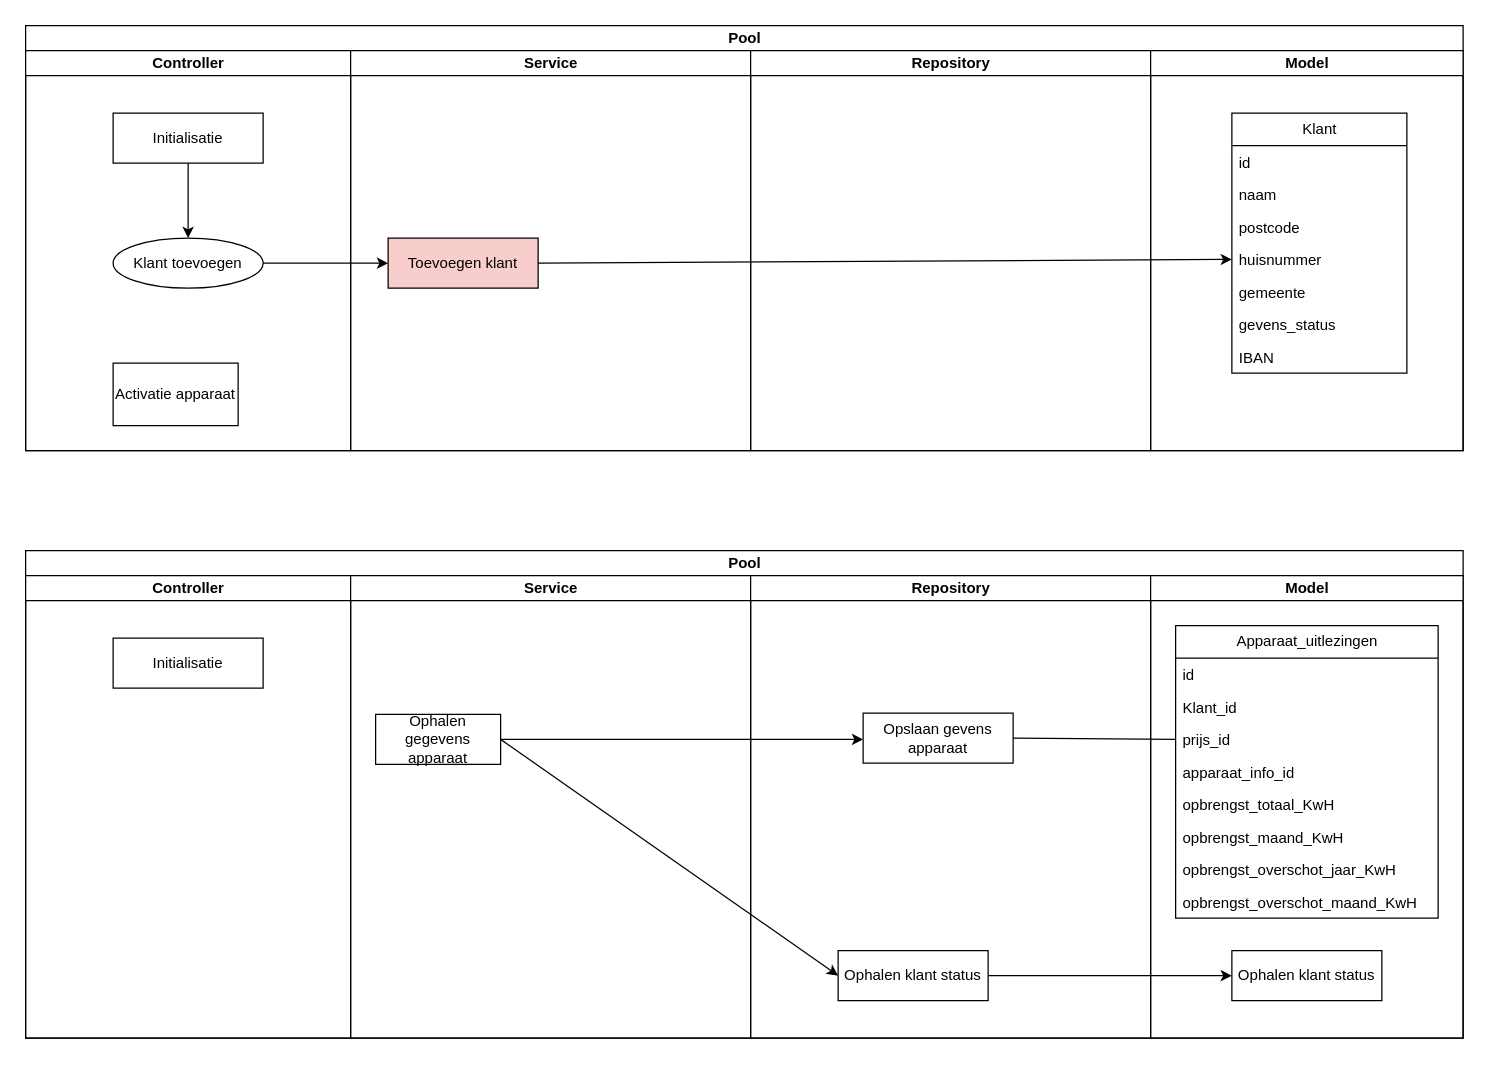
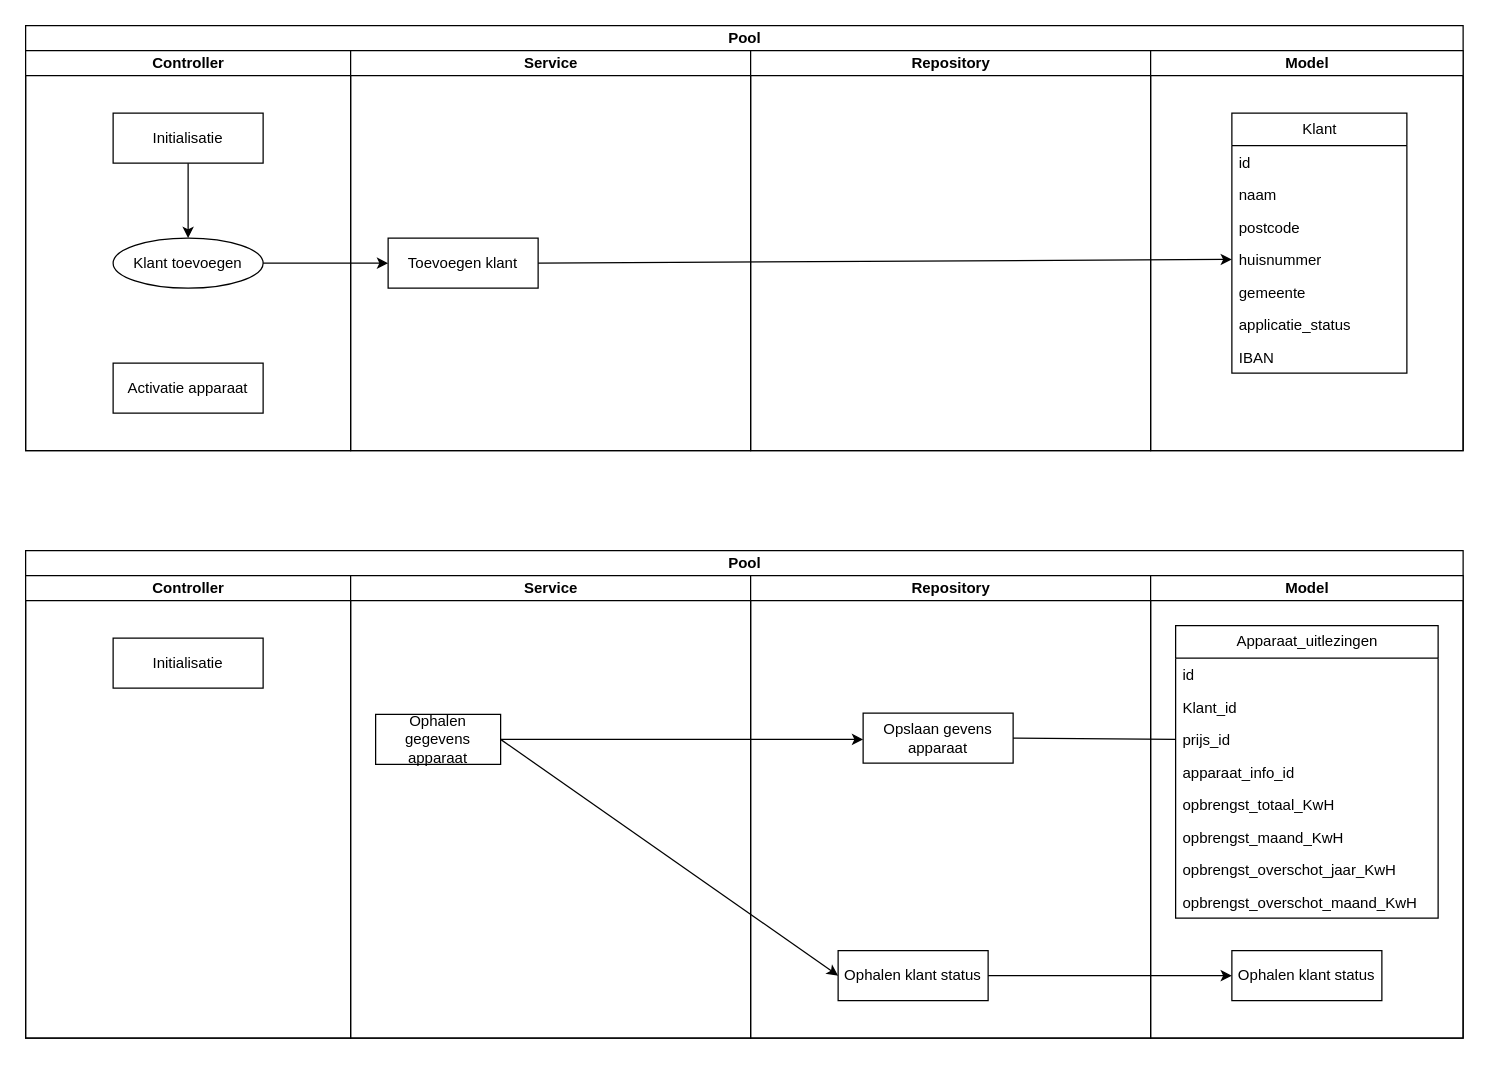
(463, 263) -> (463, 263)
(1294, 326) -> (1305, 326)
(176, 394) -> (188, 388)
